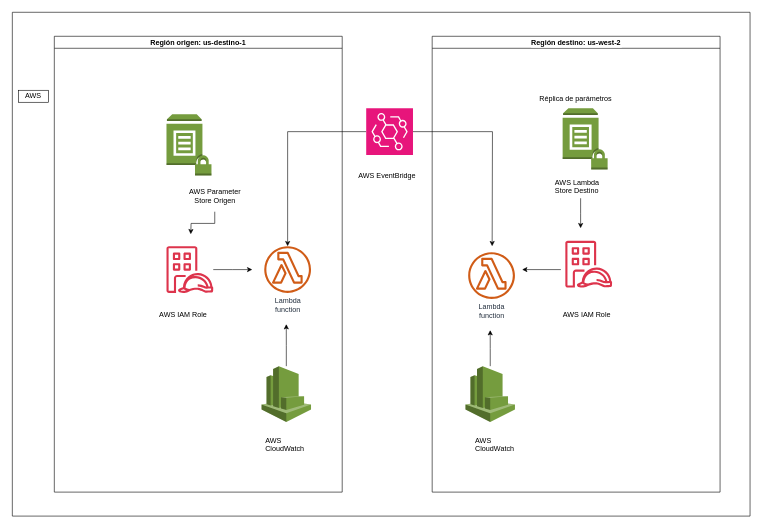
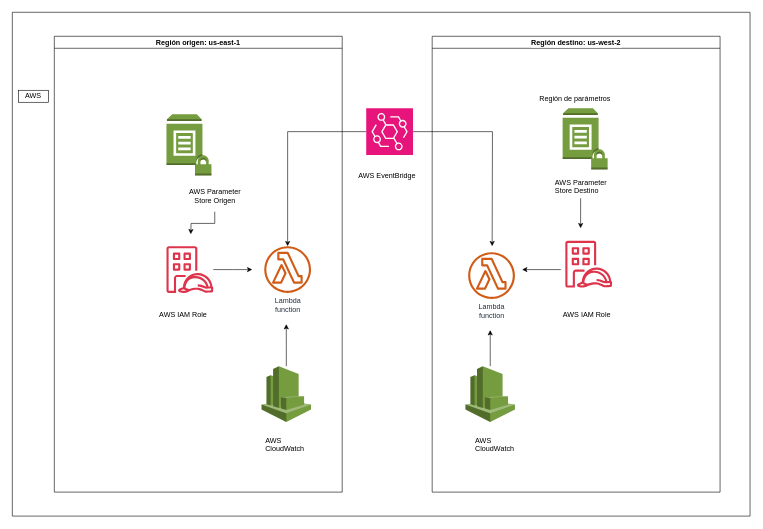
(198, 43) -> (198, 43)
(576, 103) -> (576, 103)
(582, 187) -> (582, 187)
